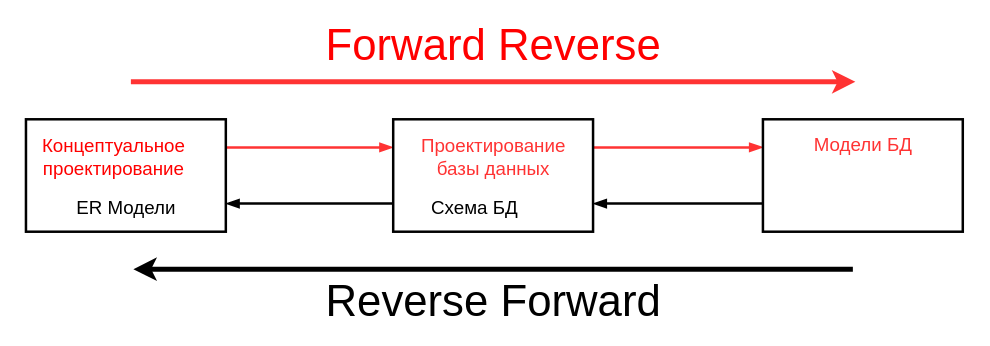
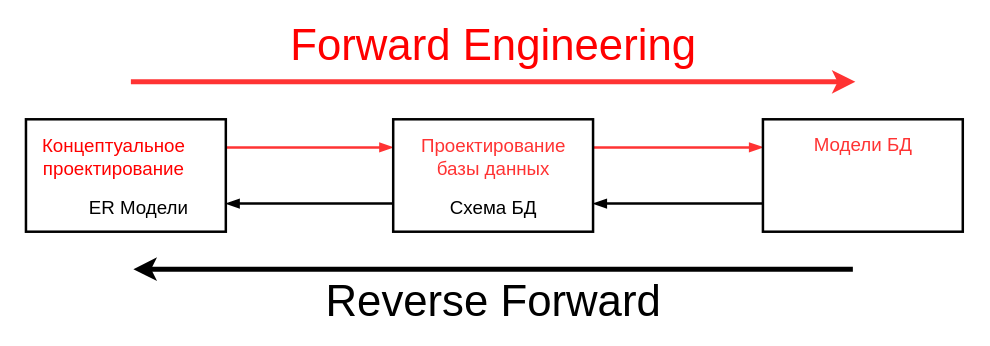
(494, 44) -> (494, 44)
(126, 207) -> (138, 207)
(474, 207) -> (493, 207)
